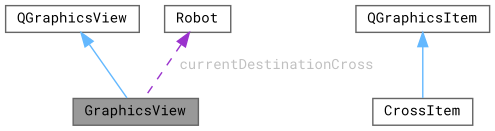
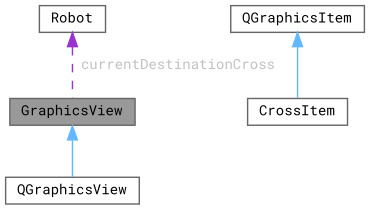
(108, 71) -> (72, 159)
